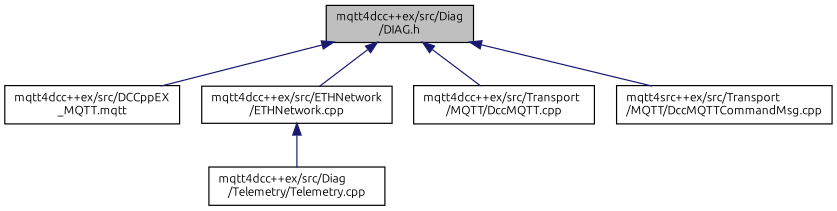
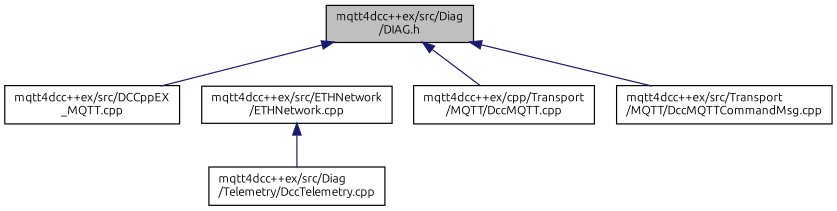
(343, 68) -> none
(92, 105) -> (92, 105)
(504, 105) -> (504, 105)
(724, 105) -> (724, 105)
(297, 186) -> (297, 186)
